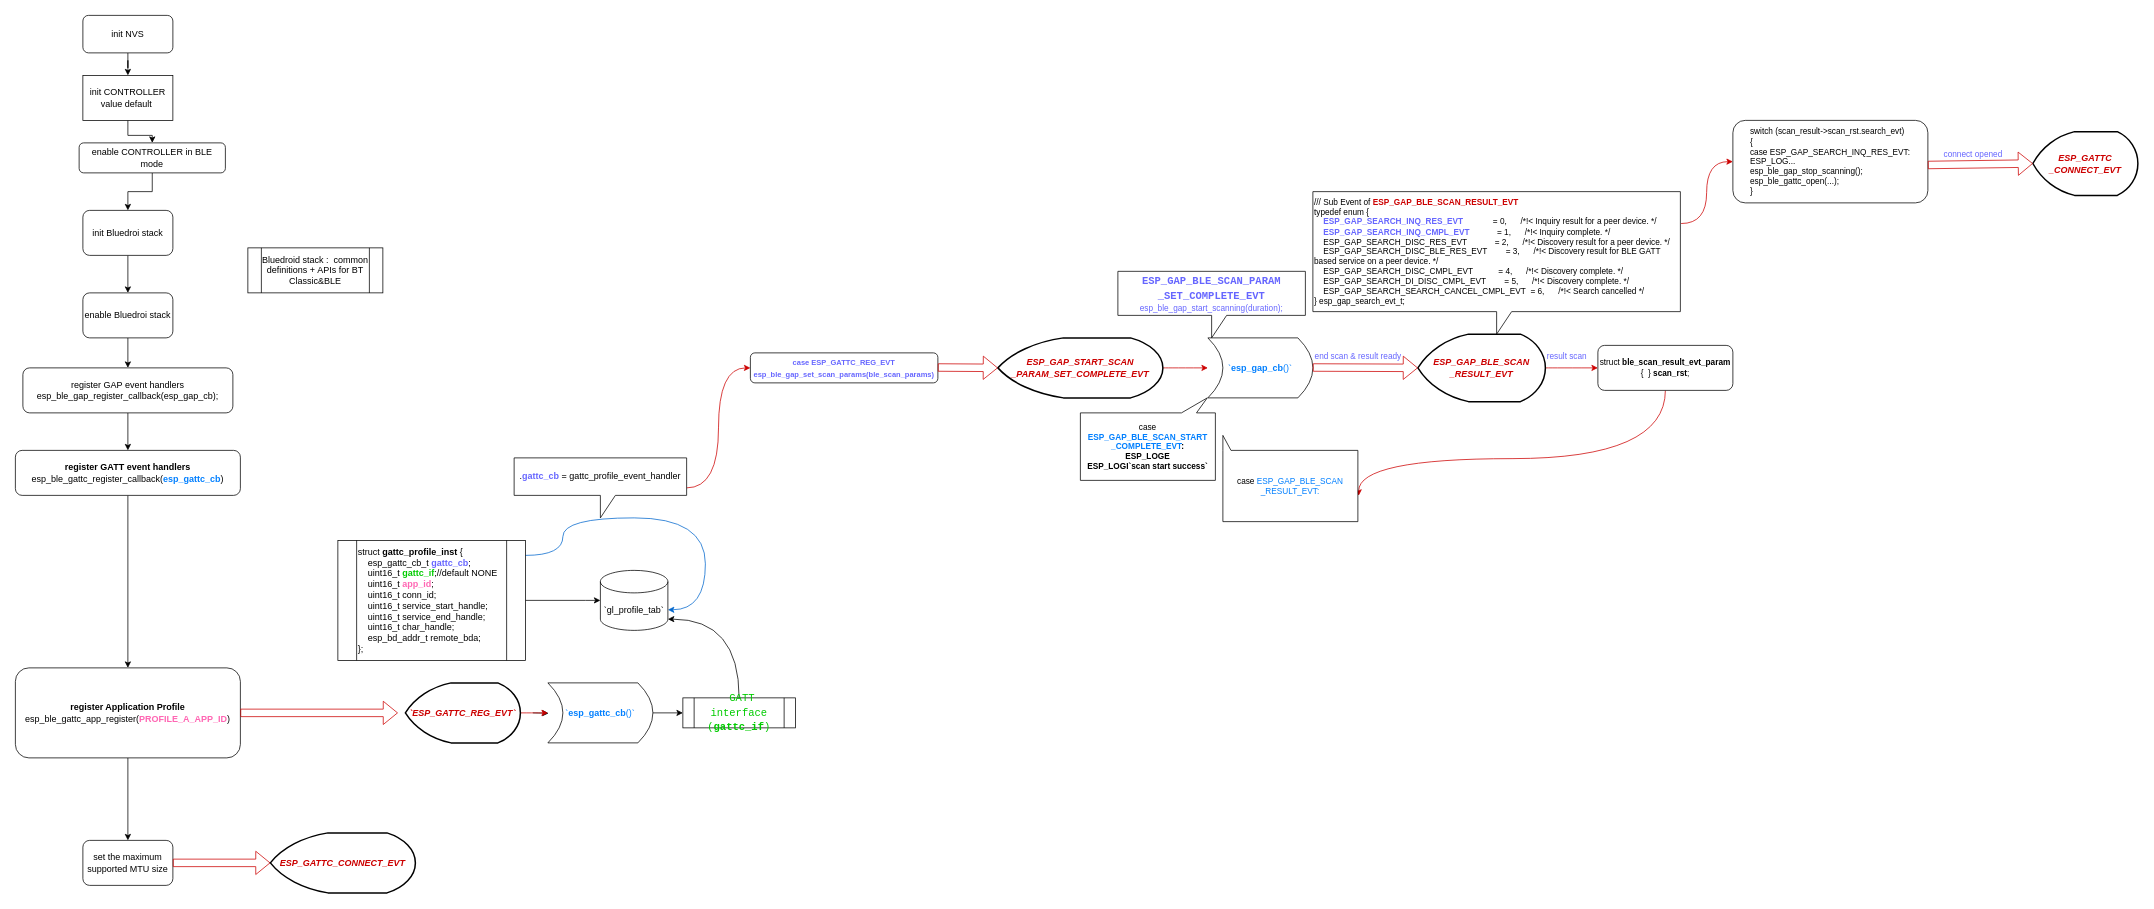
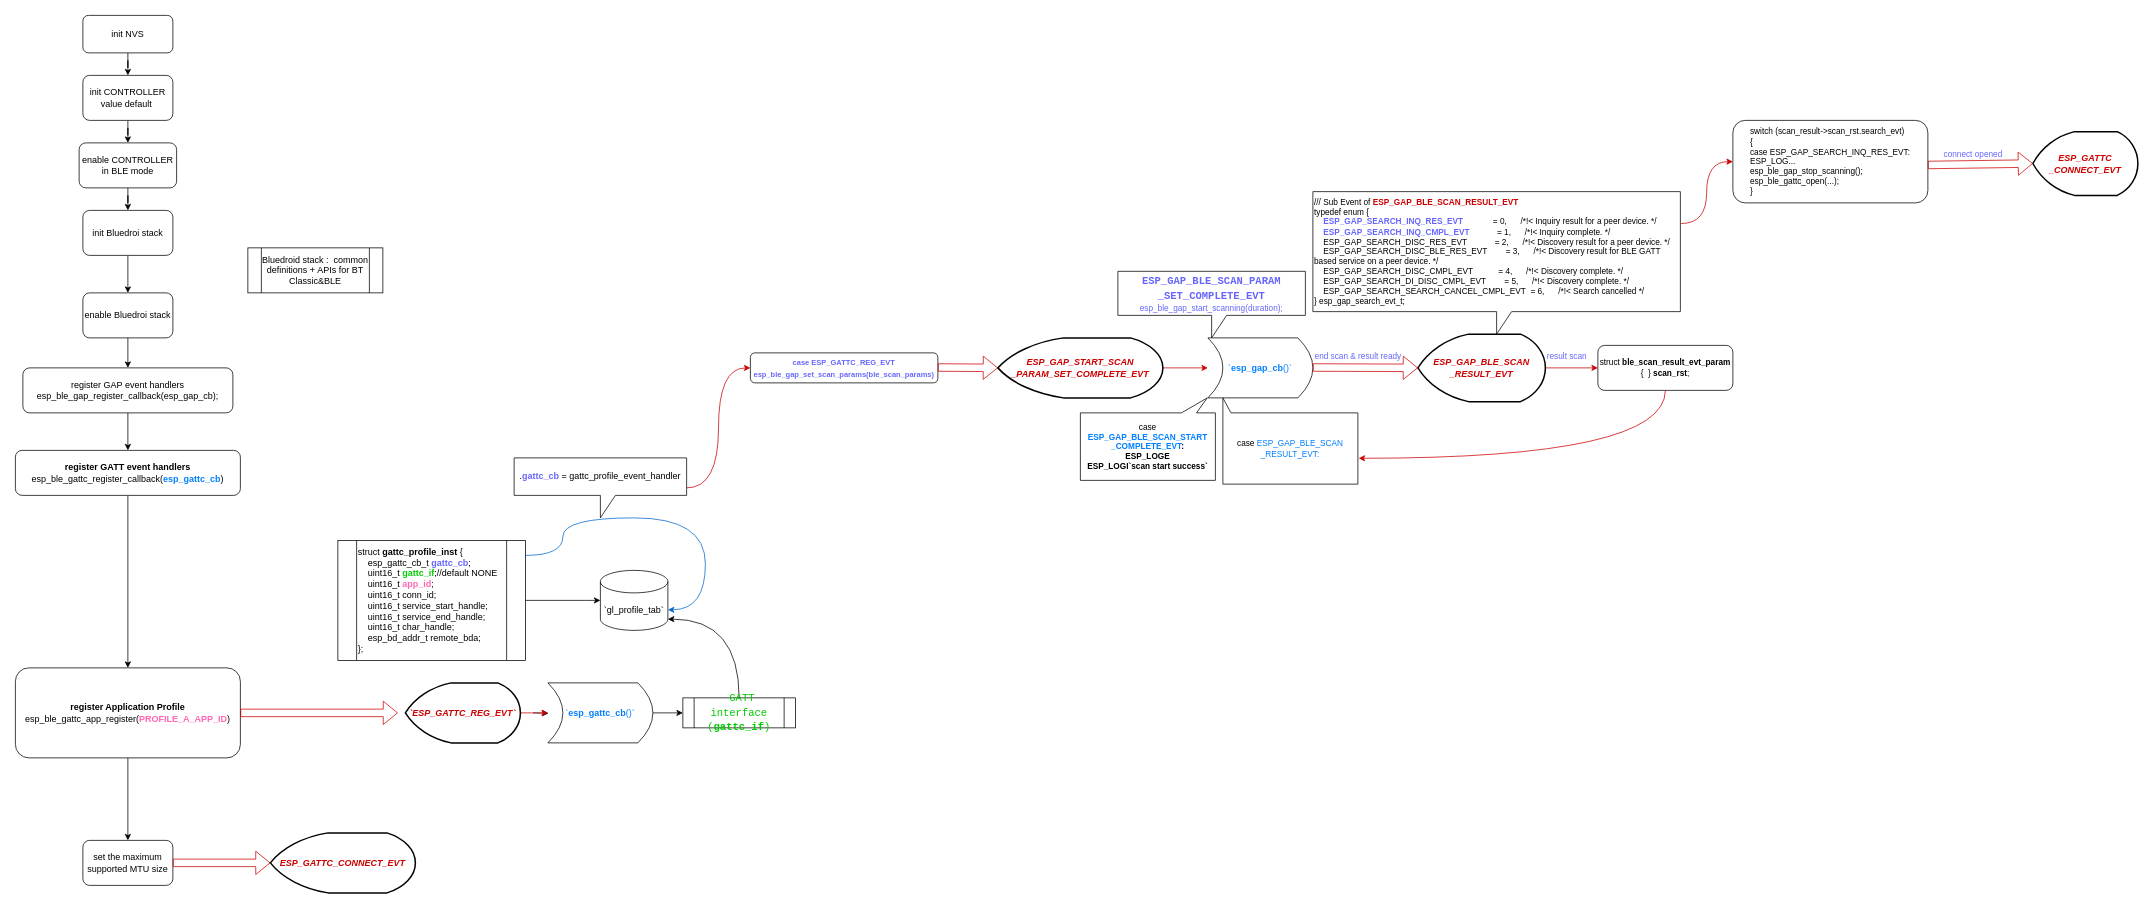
(128, 98) -> (128, 98)
(152, 158) -> (128, 165)
(1290, 479) -> (1290, 441)
